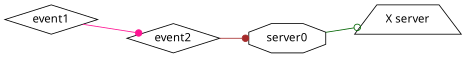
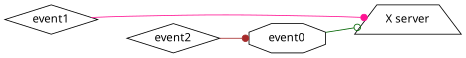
(109, 28) -> (226, 15)
(287, 38) -> (287, 38)
